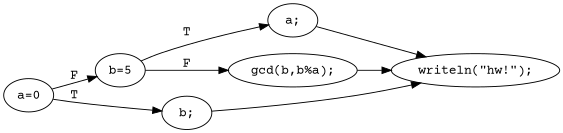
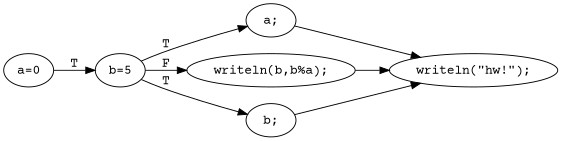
(293, 70) -> (271, 70)
(74, 75) -> (74, 63)
(103, 105) -> (189, 97)
